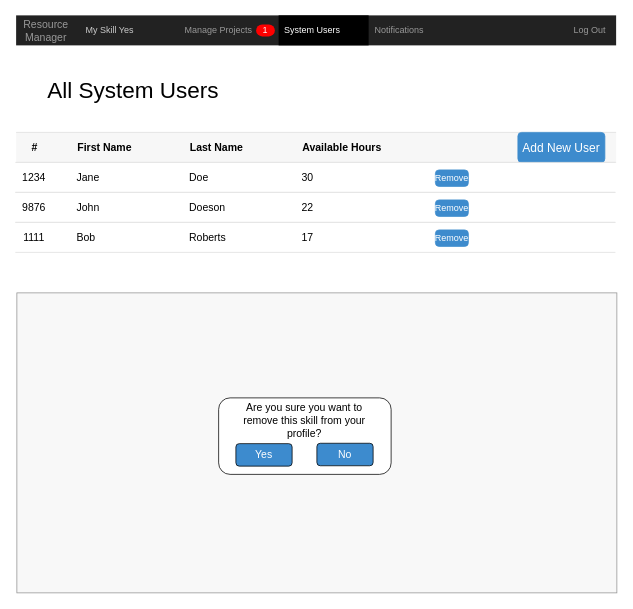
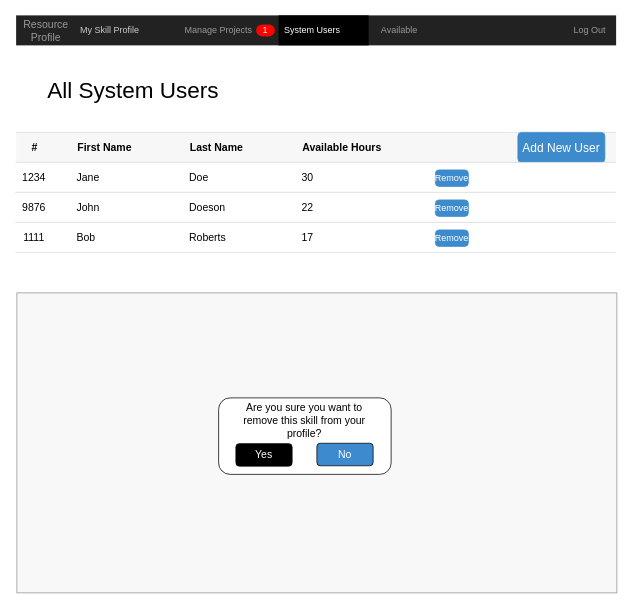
(46, 30) -> (46, 30)
(110, 30) -> (110, 30)
(399, 30) -> (399, 30)
(264, 455) -> (264, 455)
